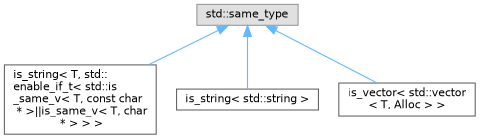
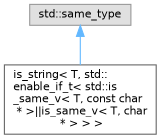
(248, 100) -> none
(407, 100) -> none
